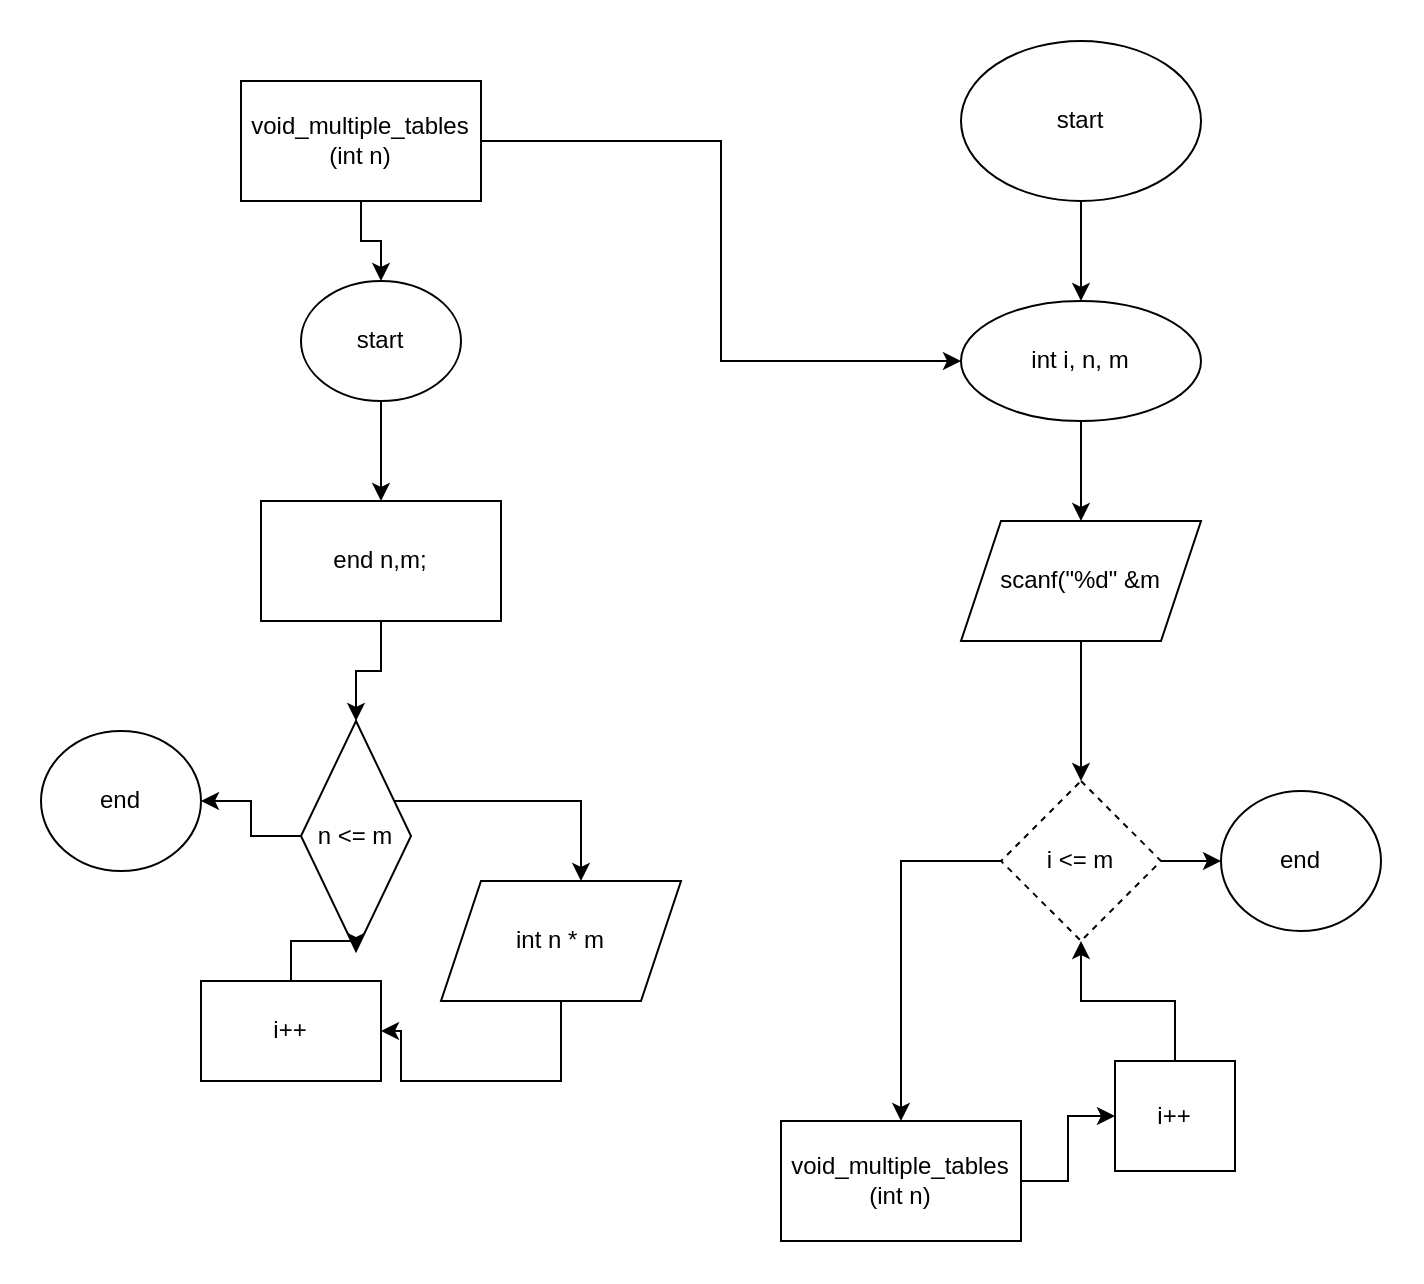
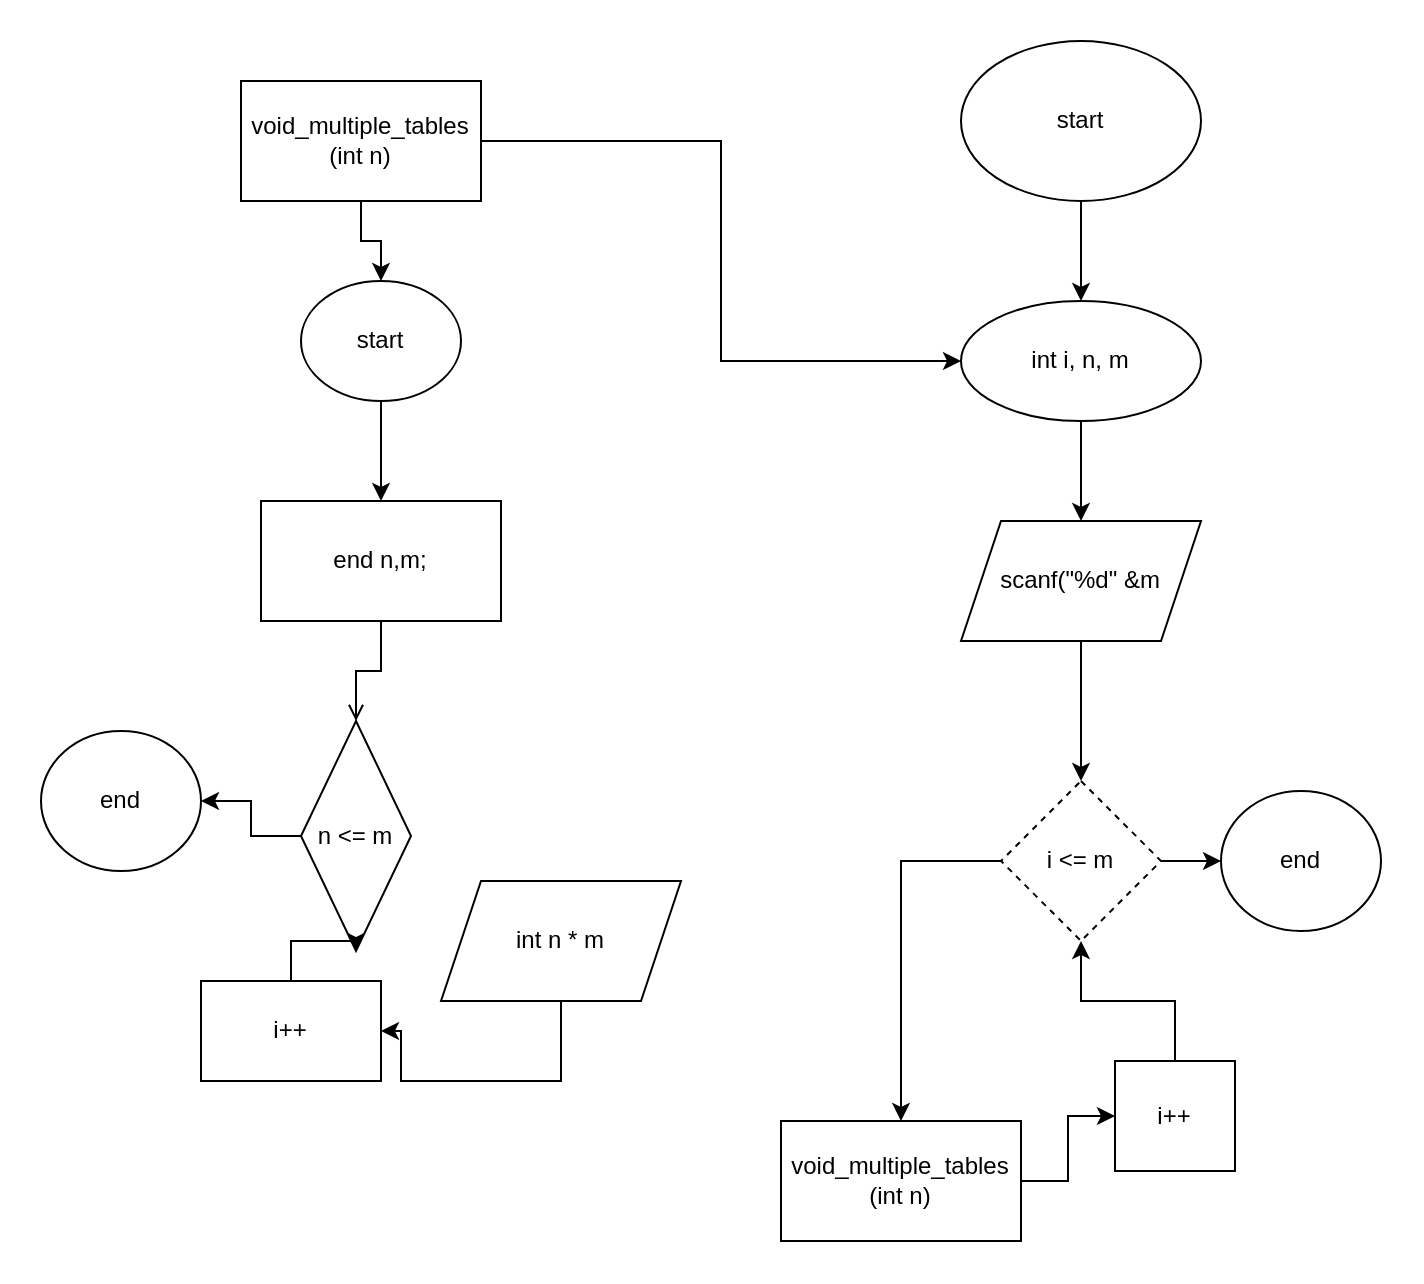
(356, 706) -> (356, 709)
(521, 801) -> none
